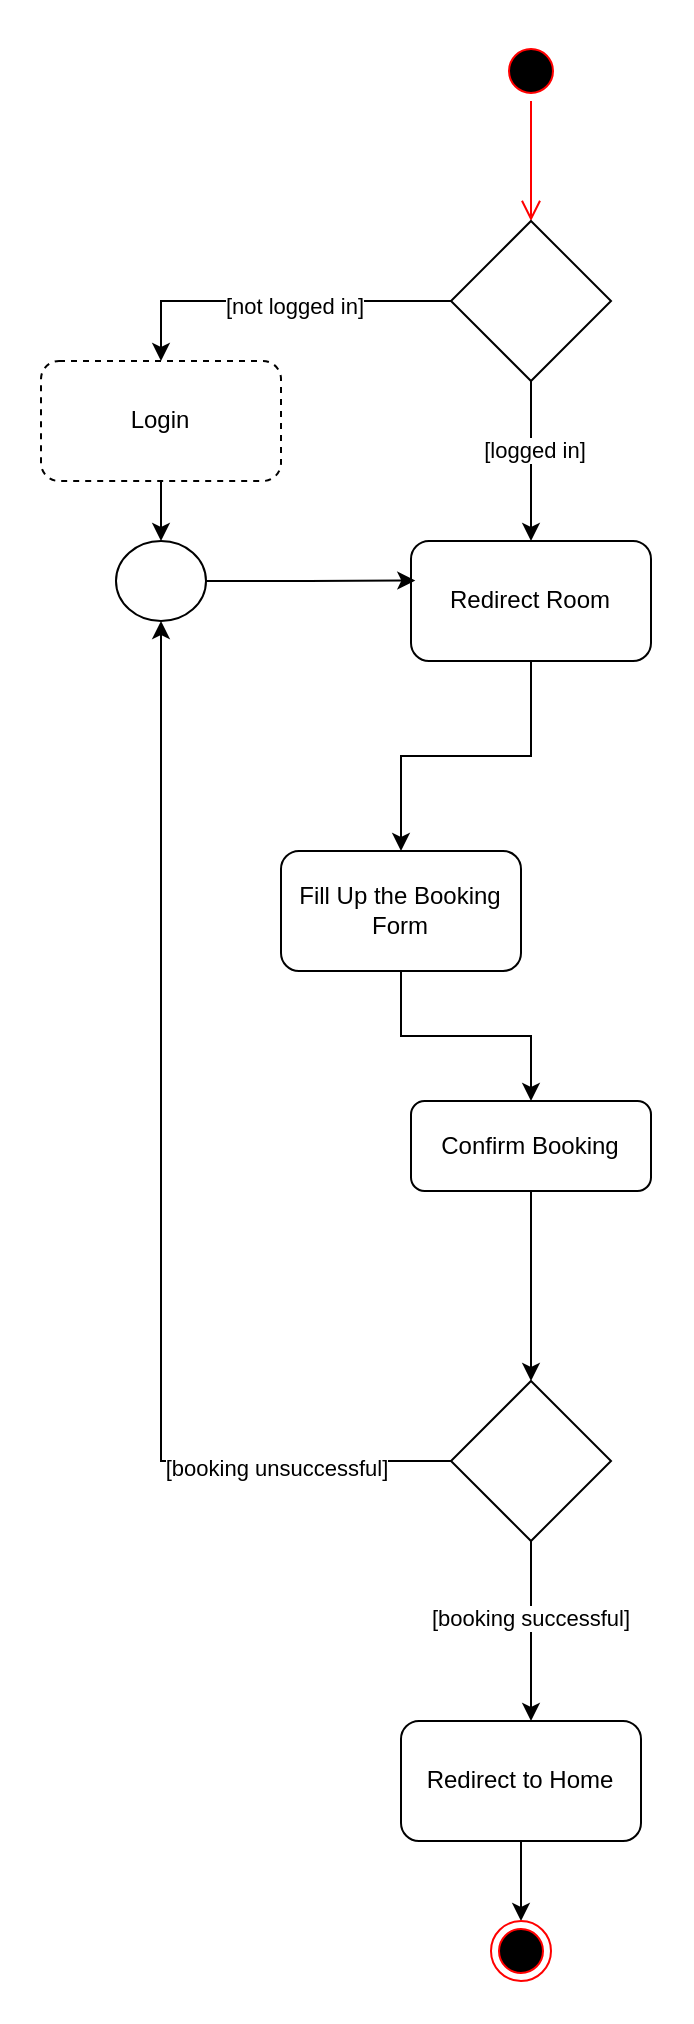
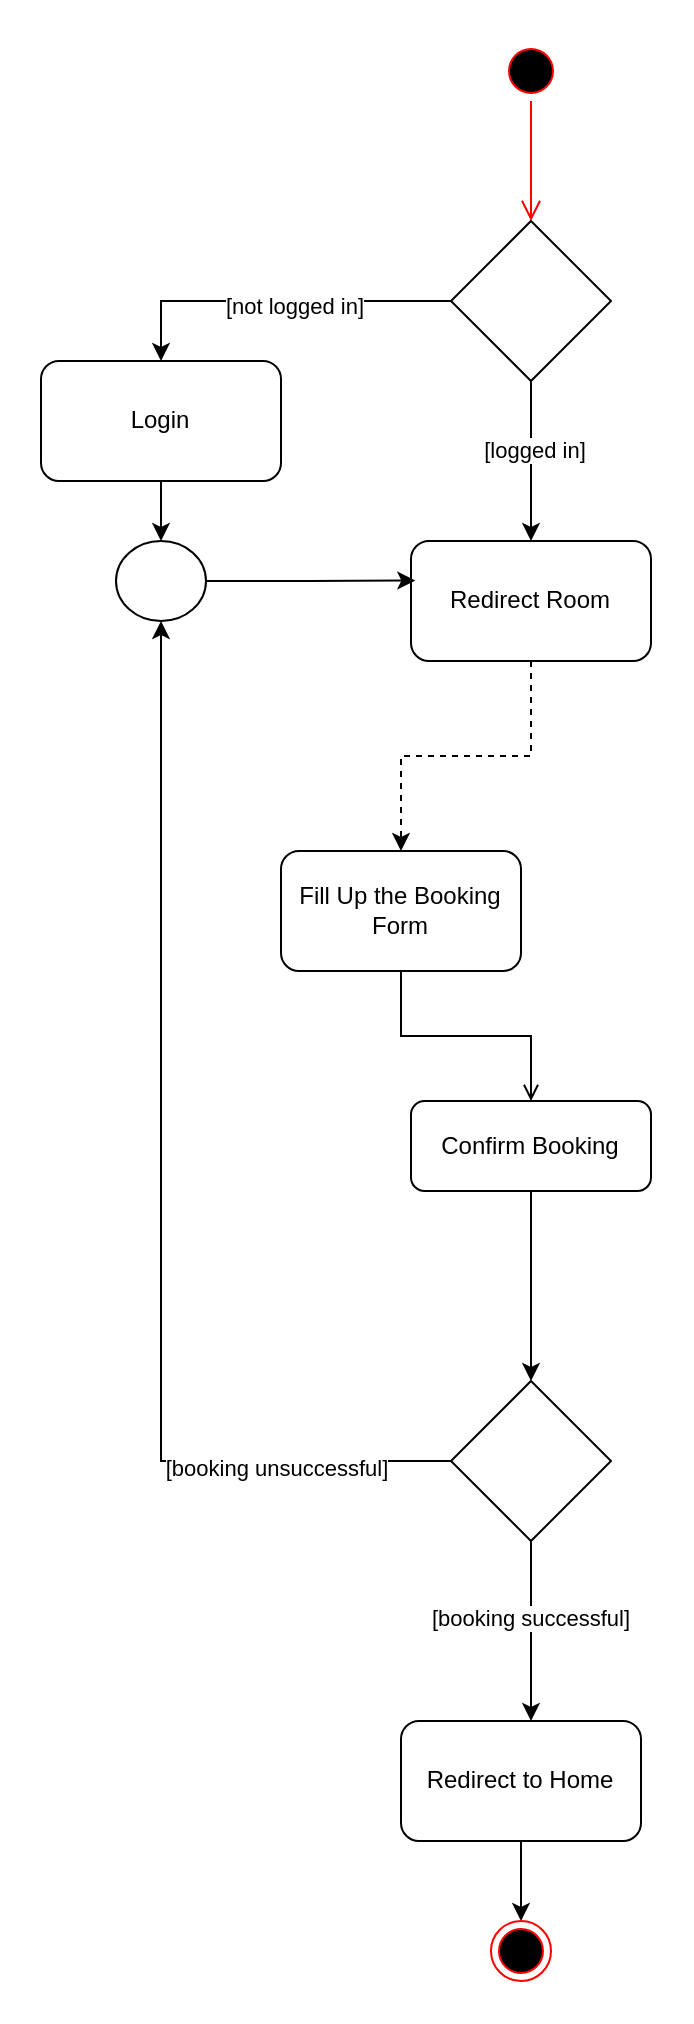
(161, 421) -> (161, 421)
(474, 756) -> (474, 756)
(531, 1086) -> (531, 1088)
